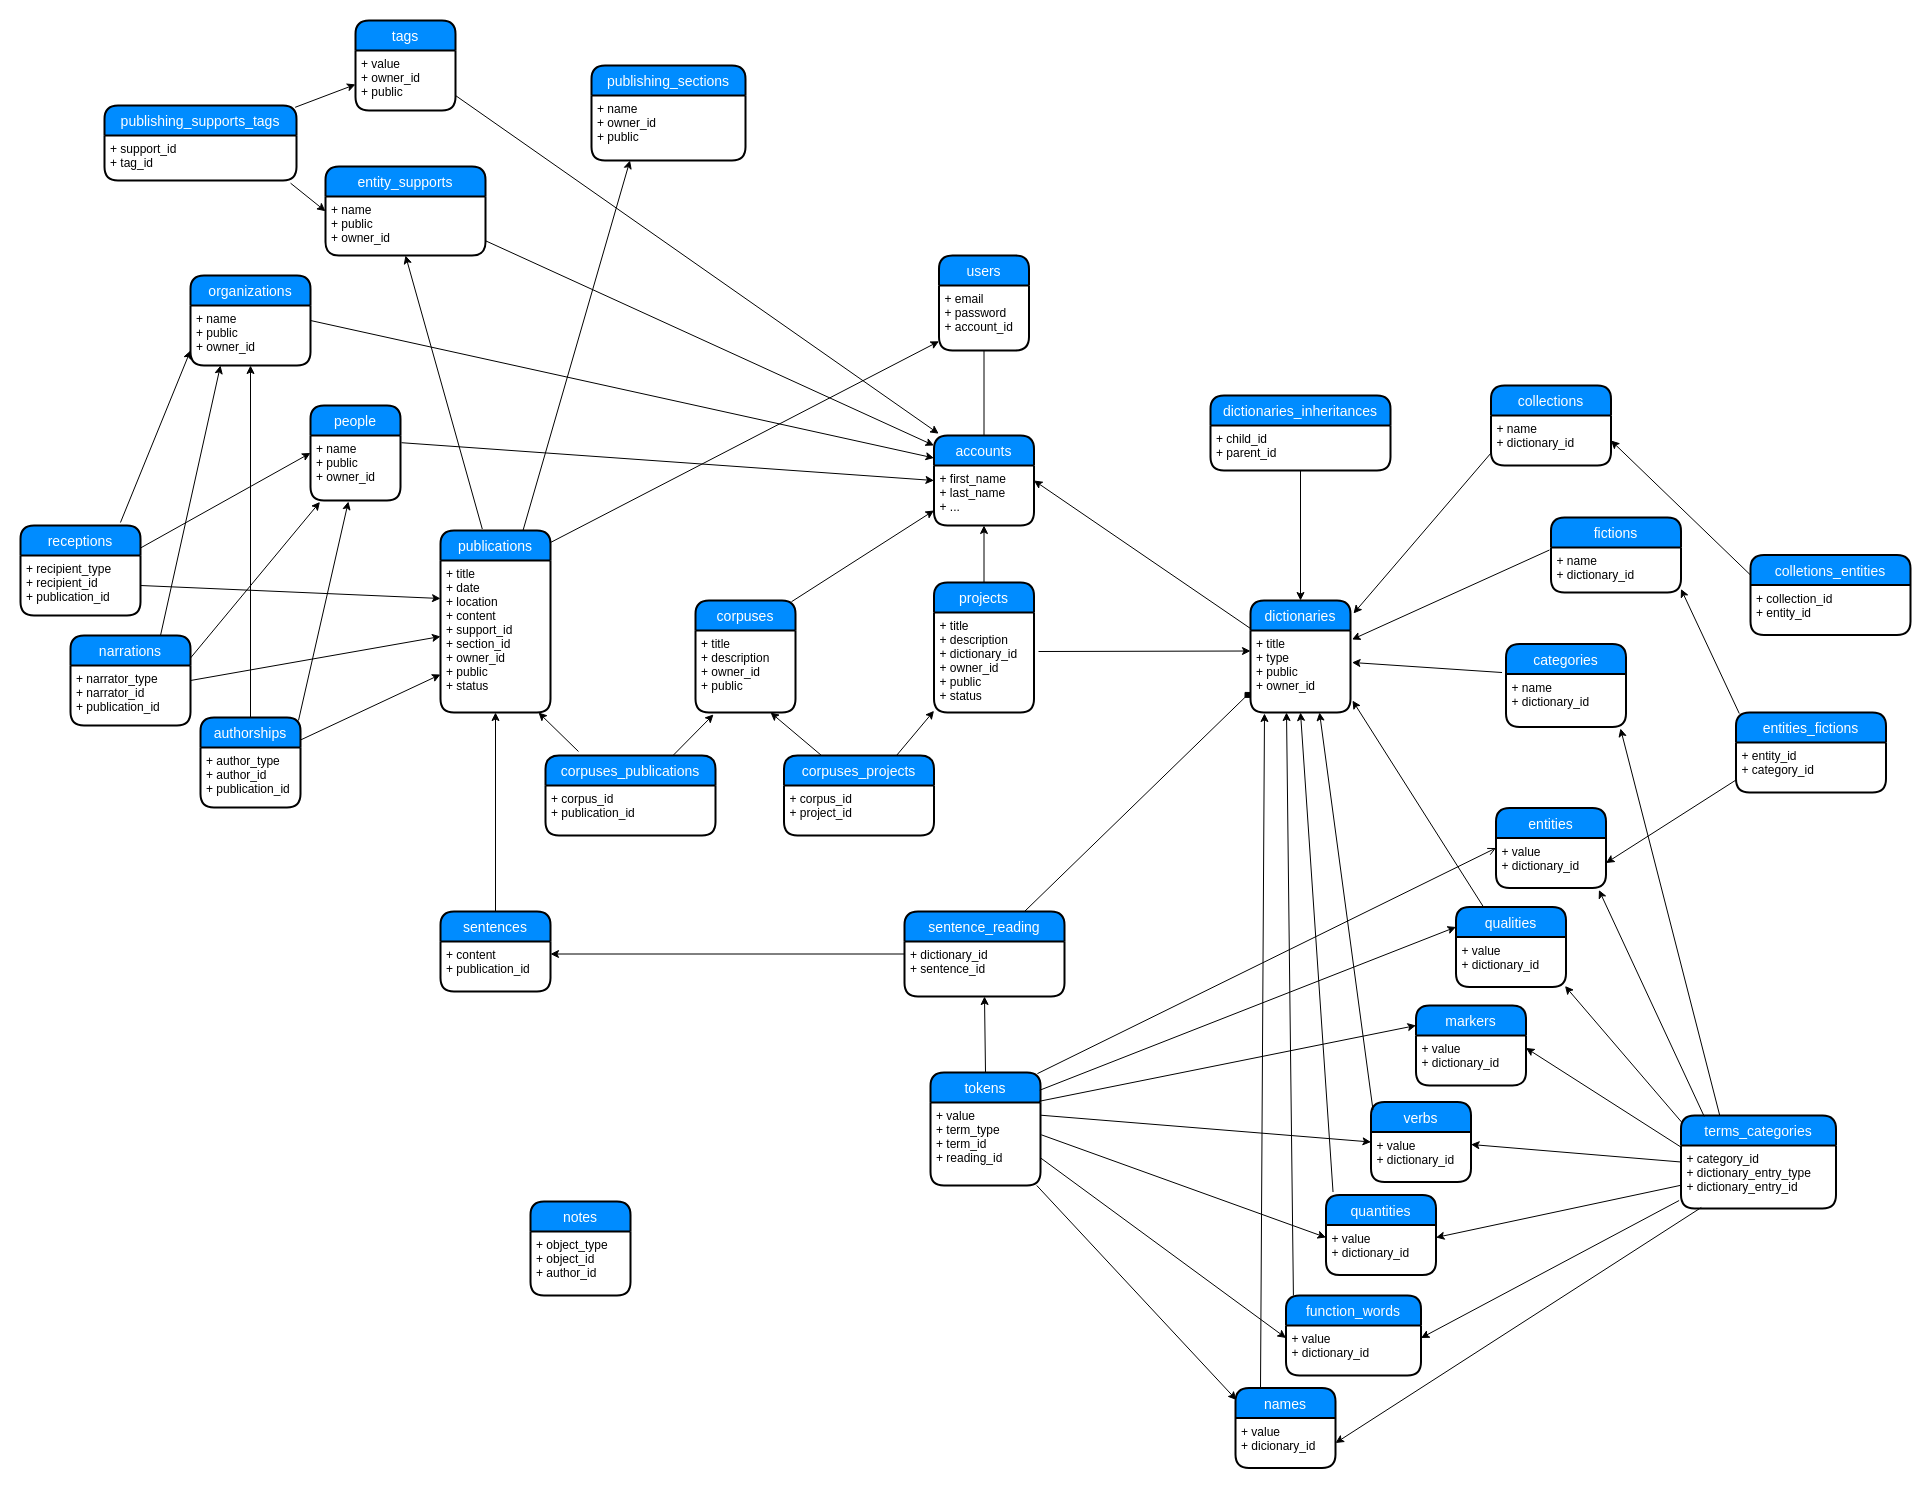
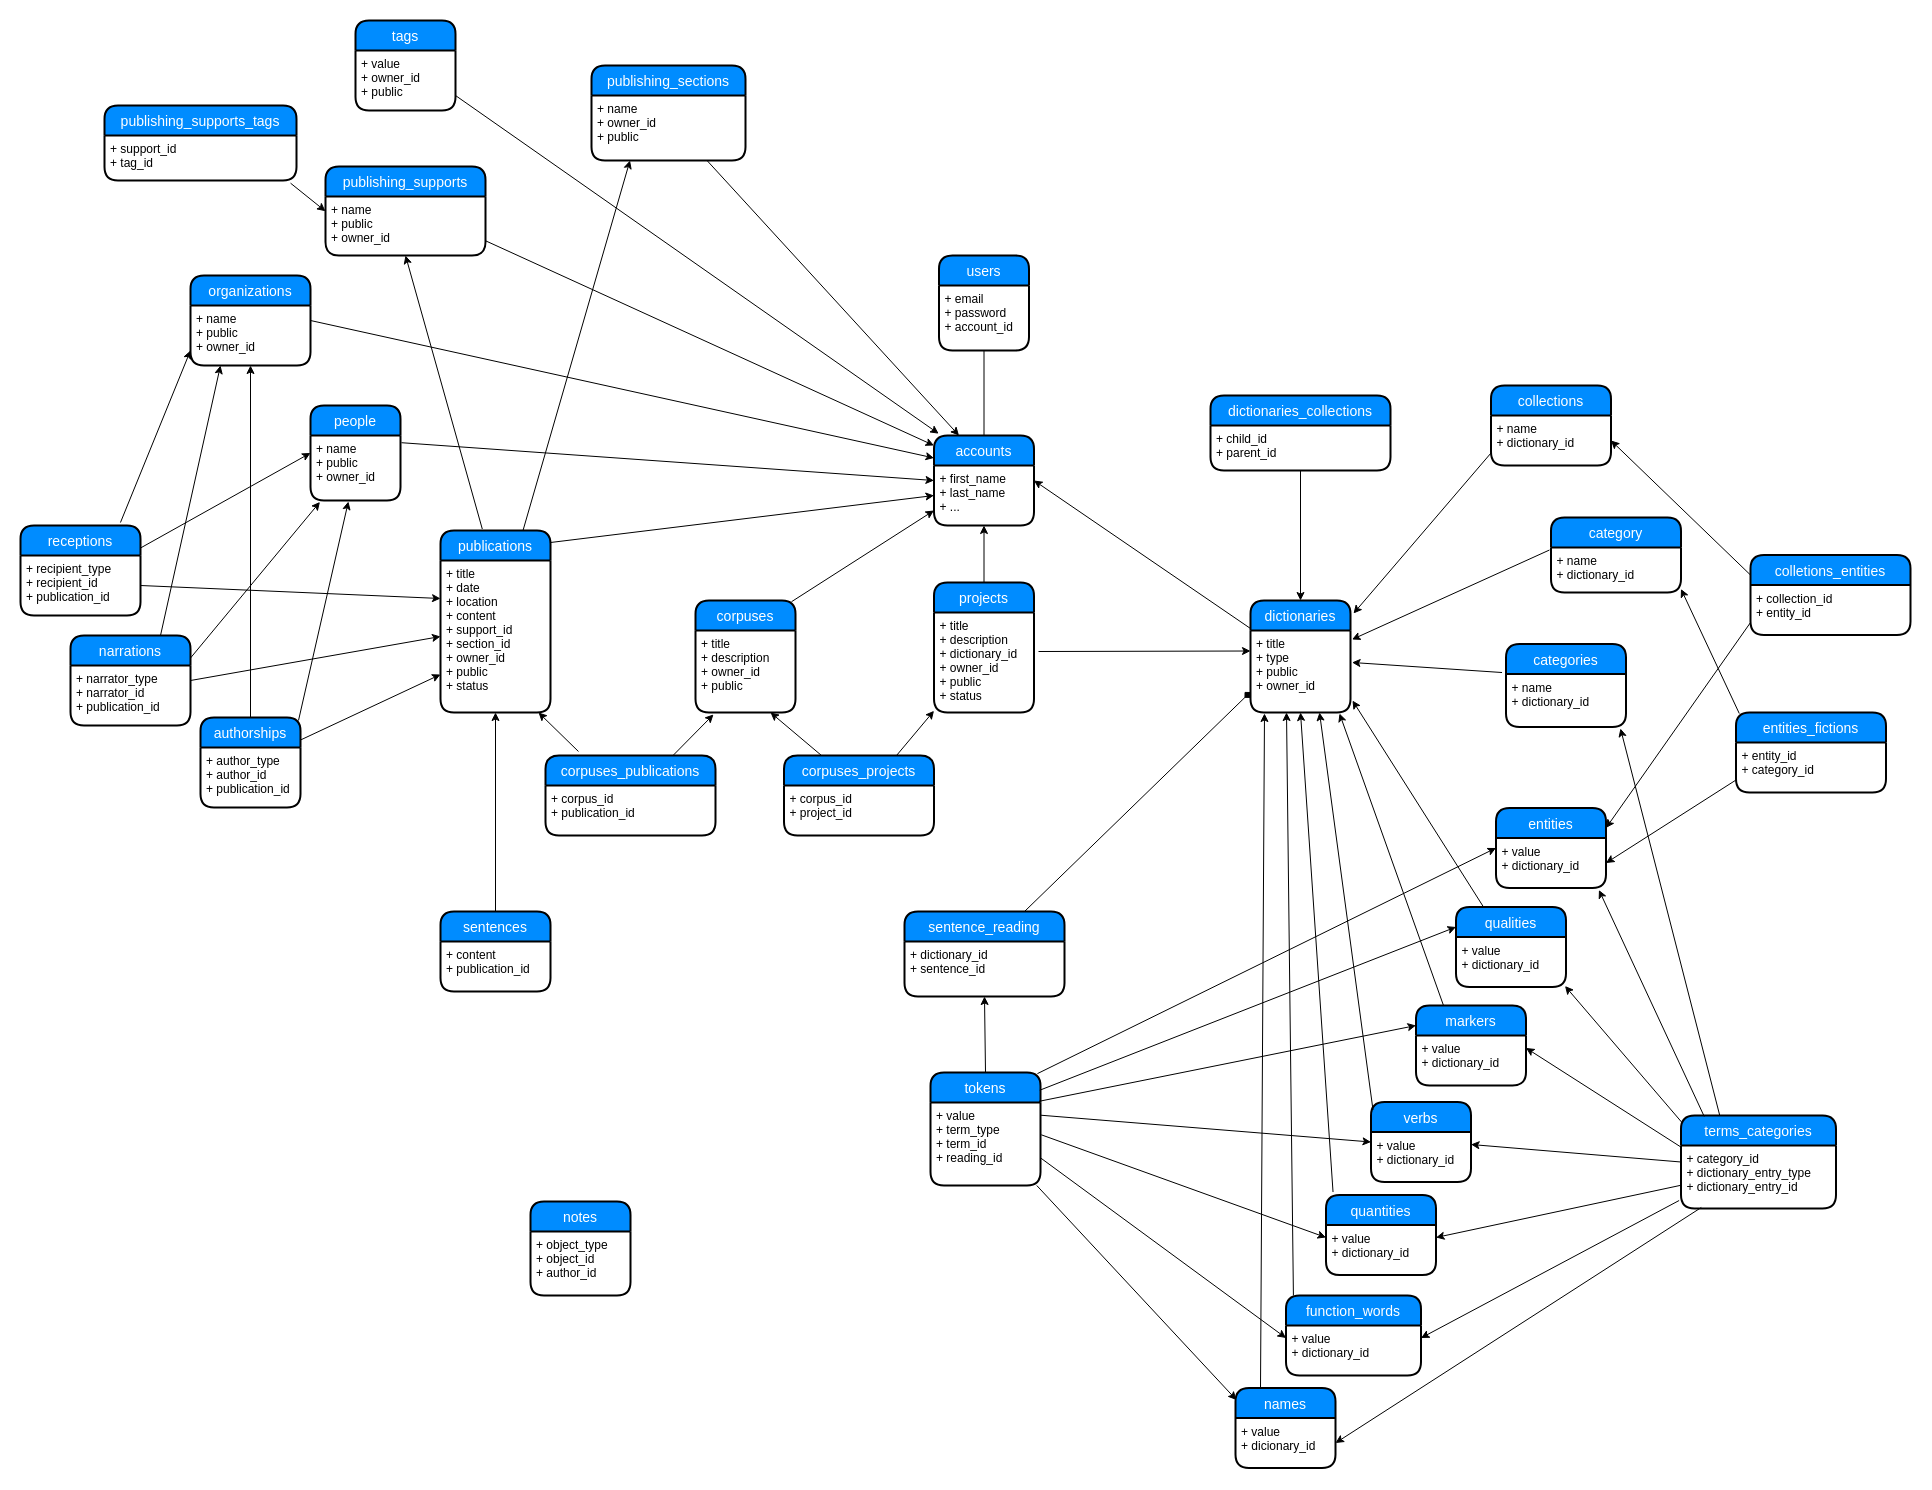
(322, 97) -> none
(405, 182) -> (405, 182)
none -> (832, 296)
(1300, 411) -> (1300, 411)
(741, 444) -> (739, 519)
(1616, 533) -> (1616, 533)
none -> (1680, 723)
(1490, 851) -> (1488, 852)
none -> (1392, 862)
(730, 954) -> none
